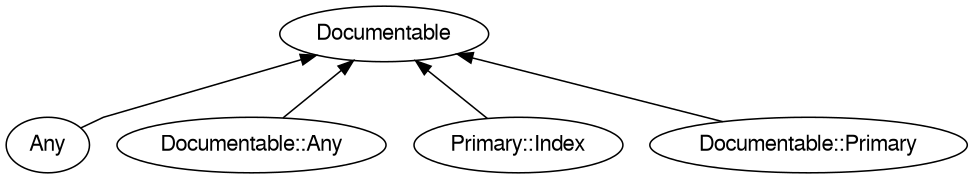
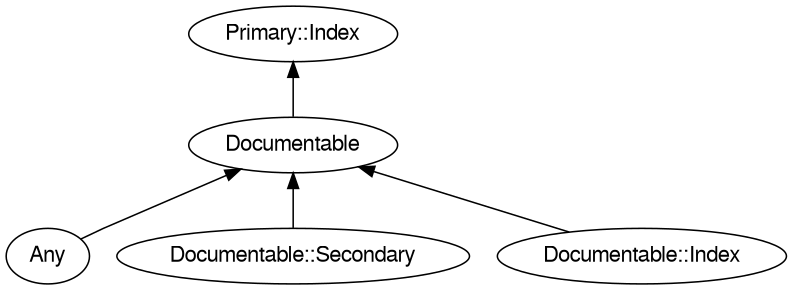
(458, 95) -> (293, 97)
(252, 145) -> (293, 256)
(809, 145) -> (642, 256)
